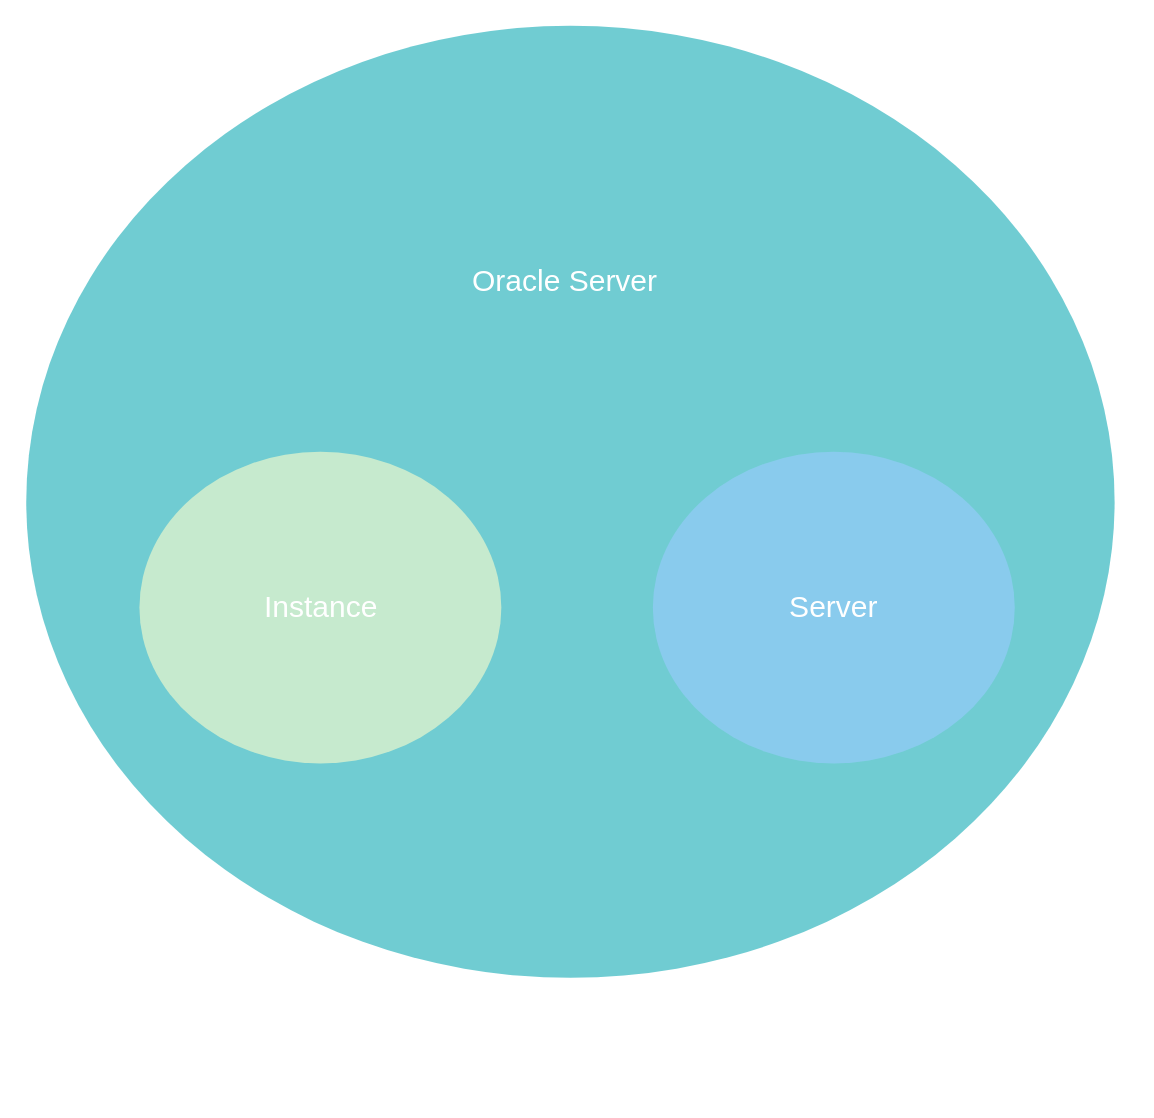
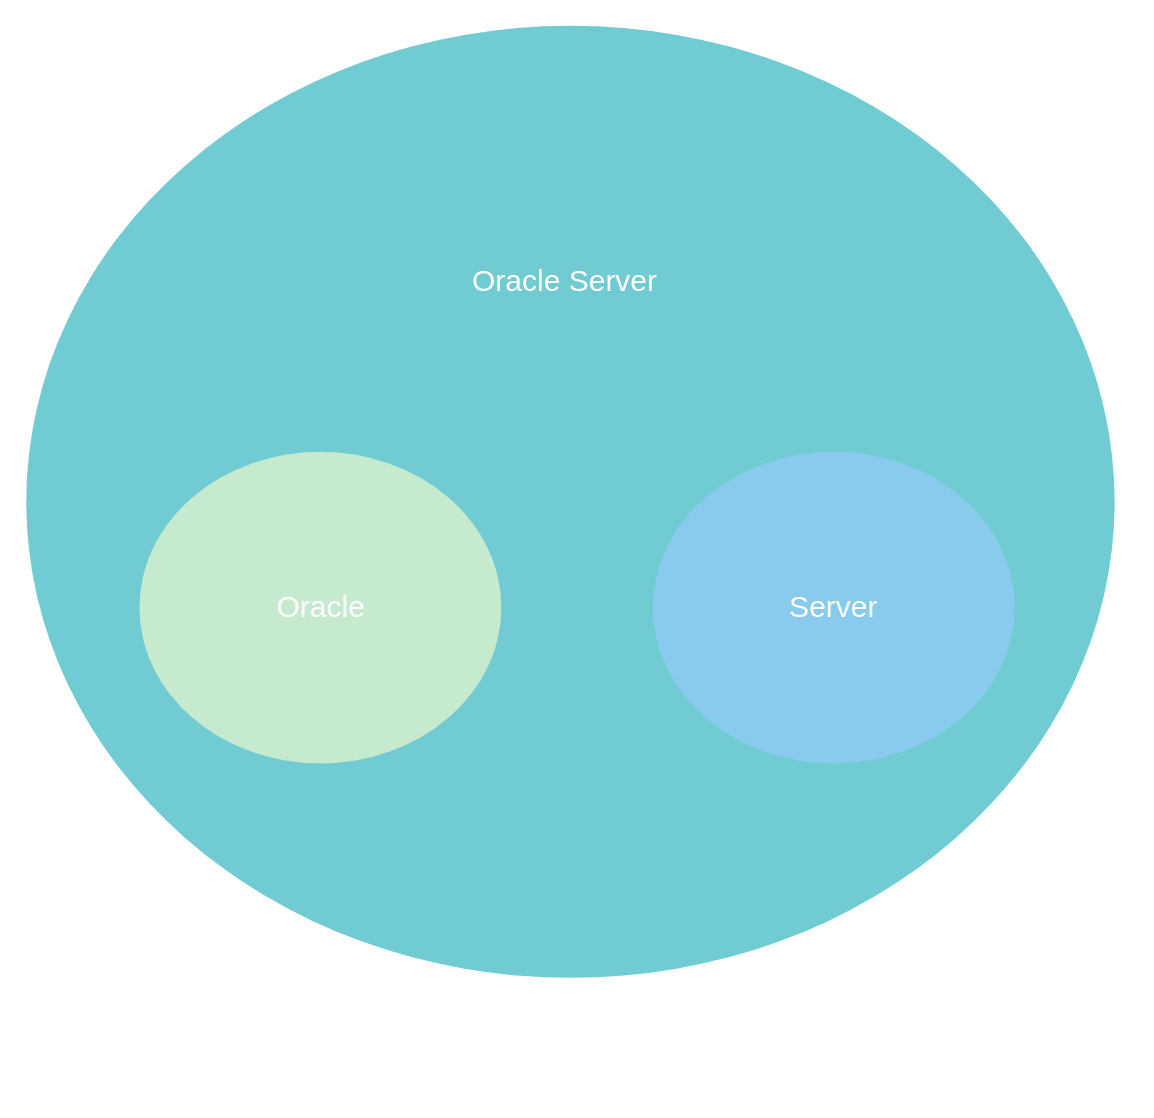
(321, 607) -> (321, 607)
